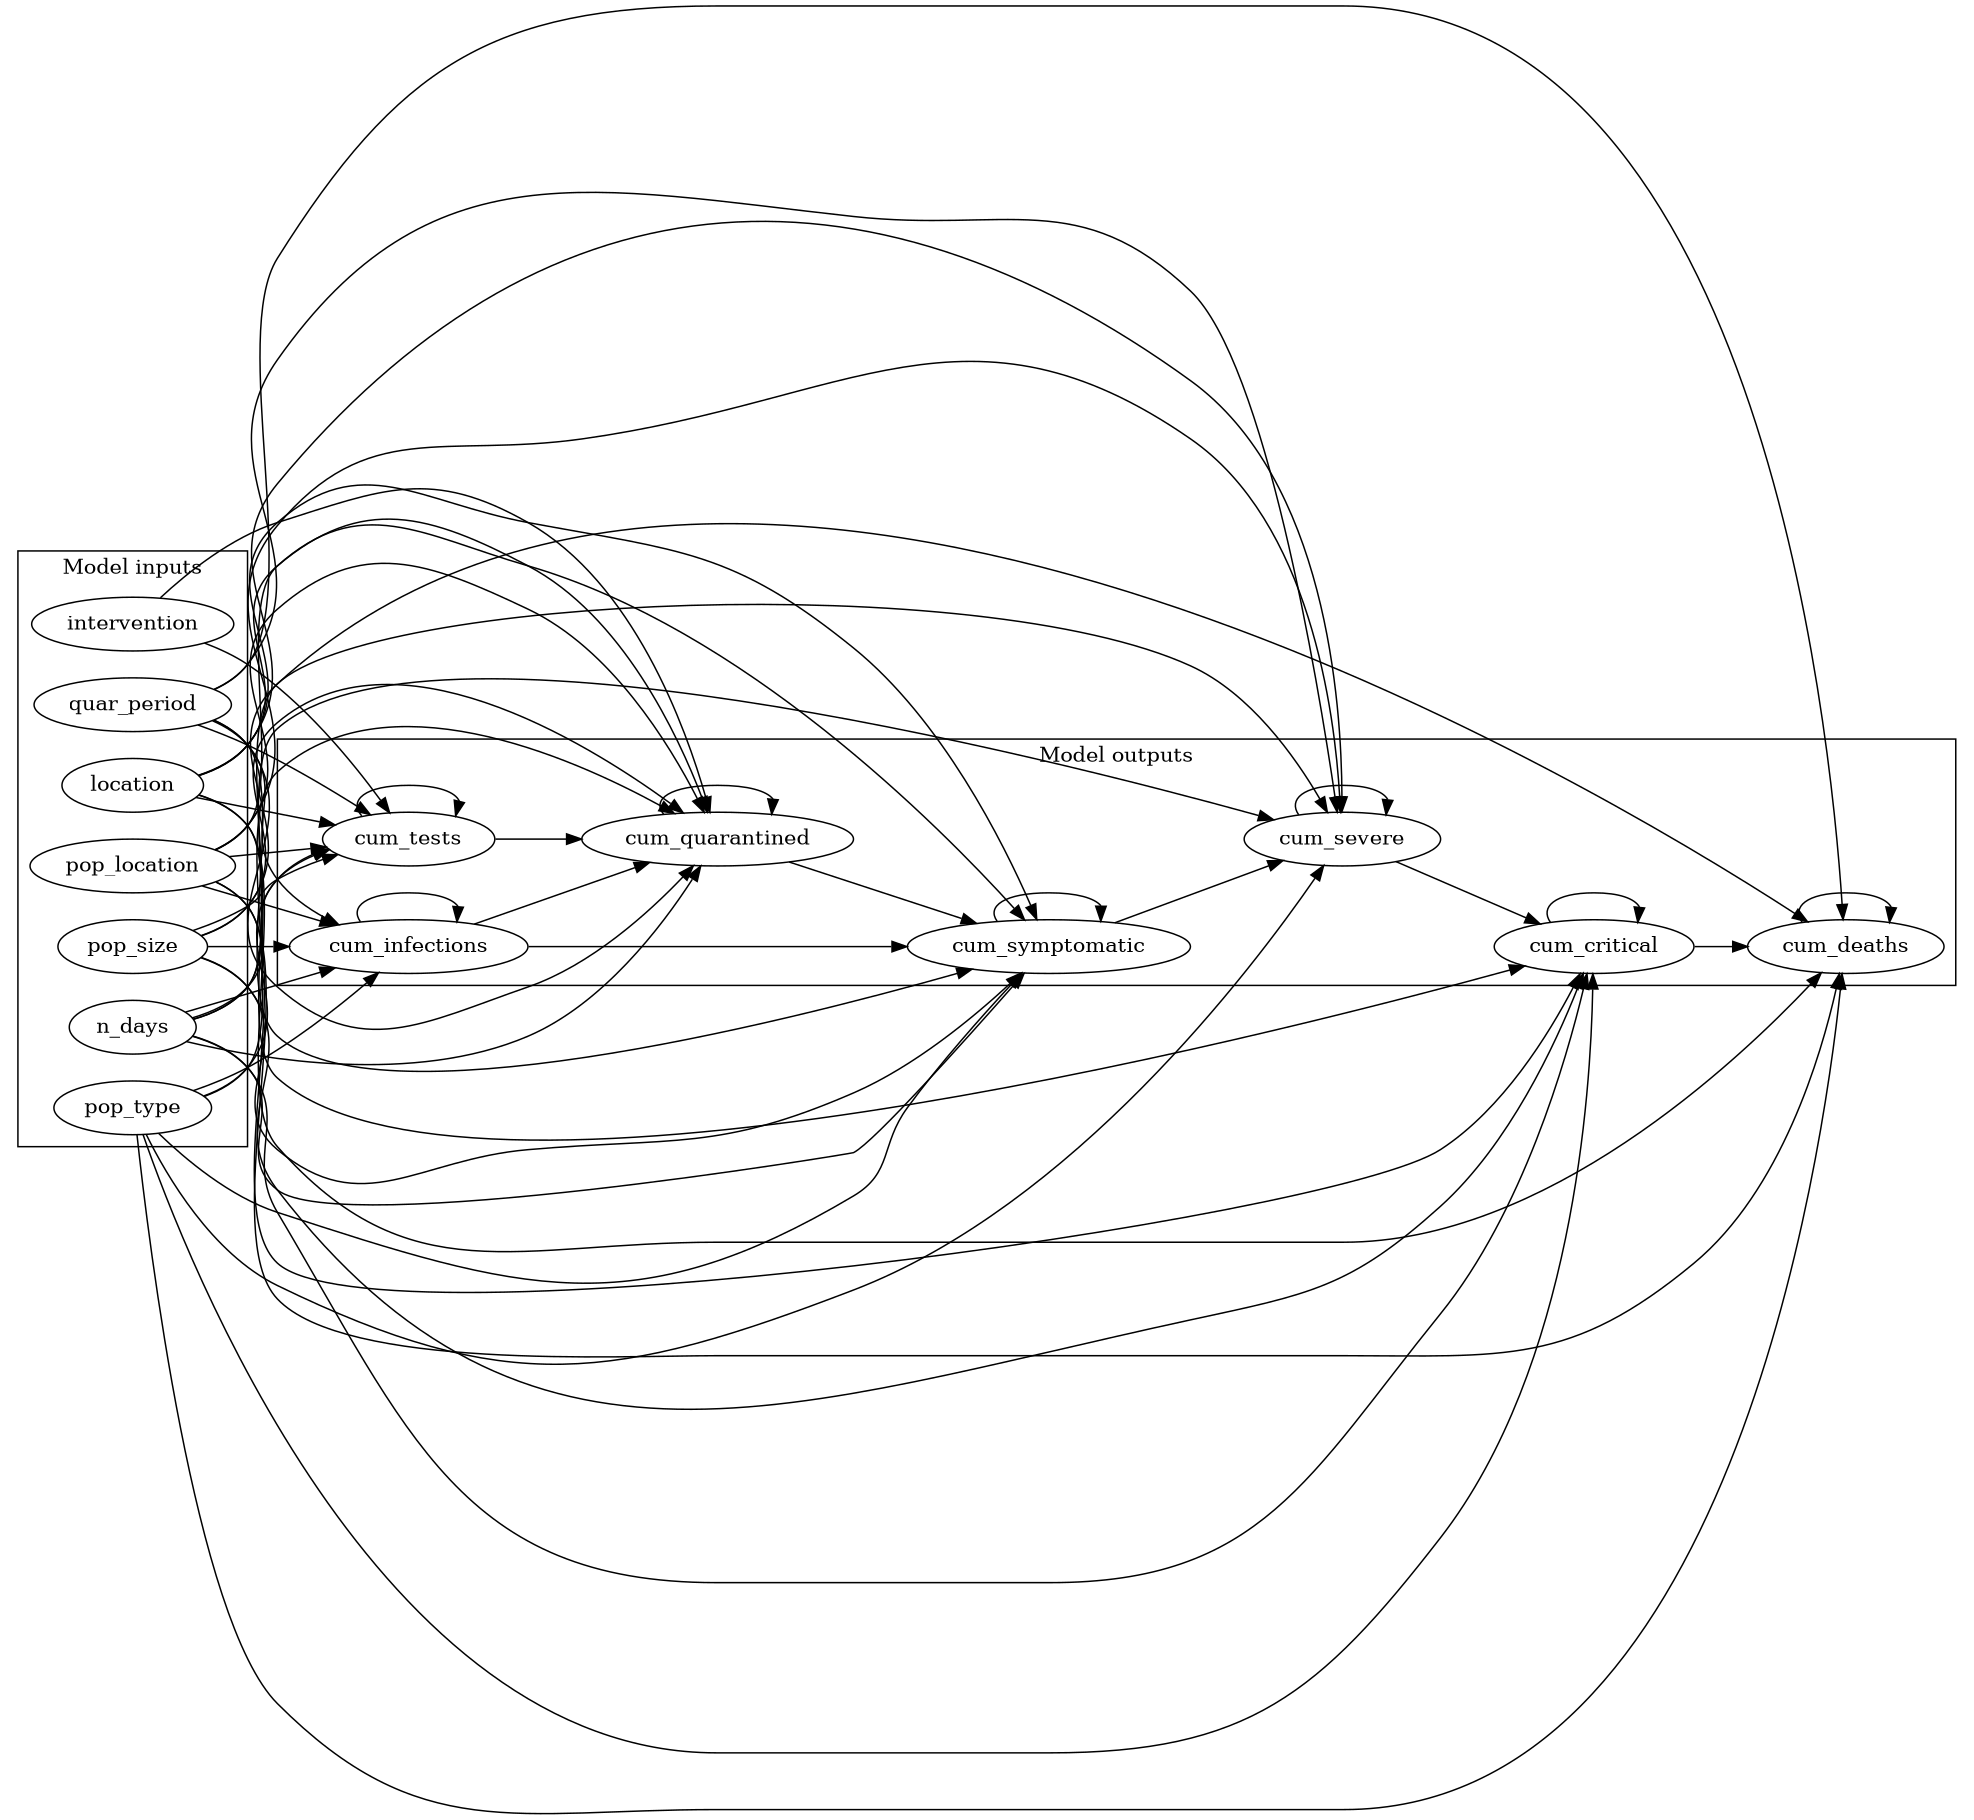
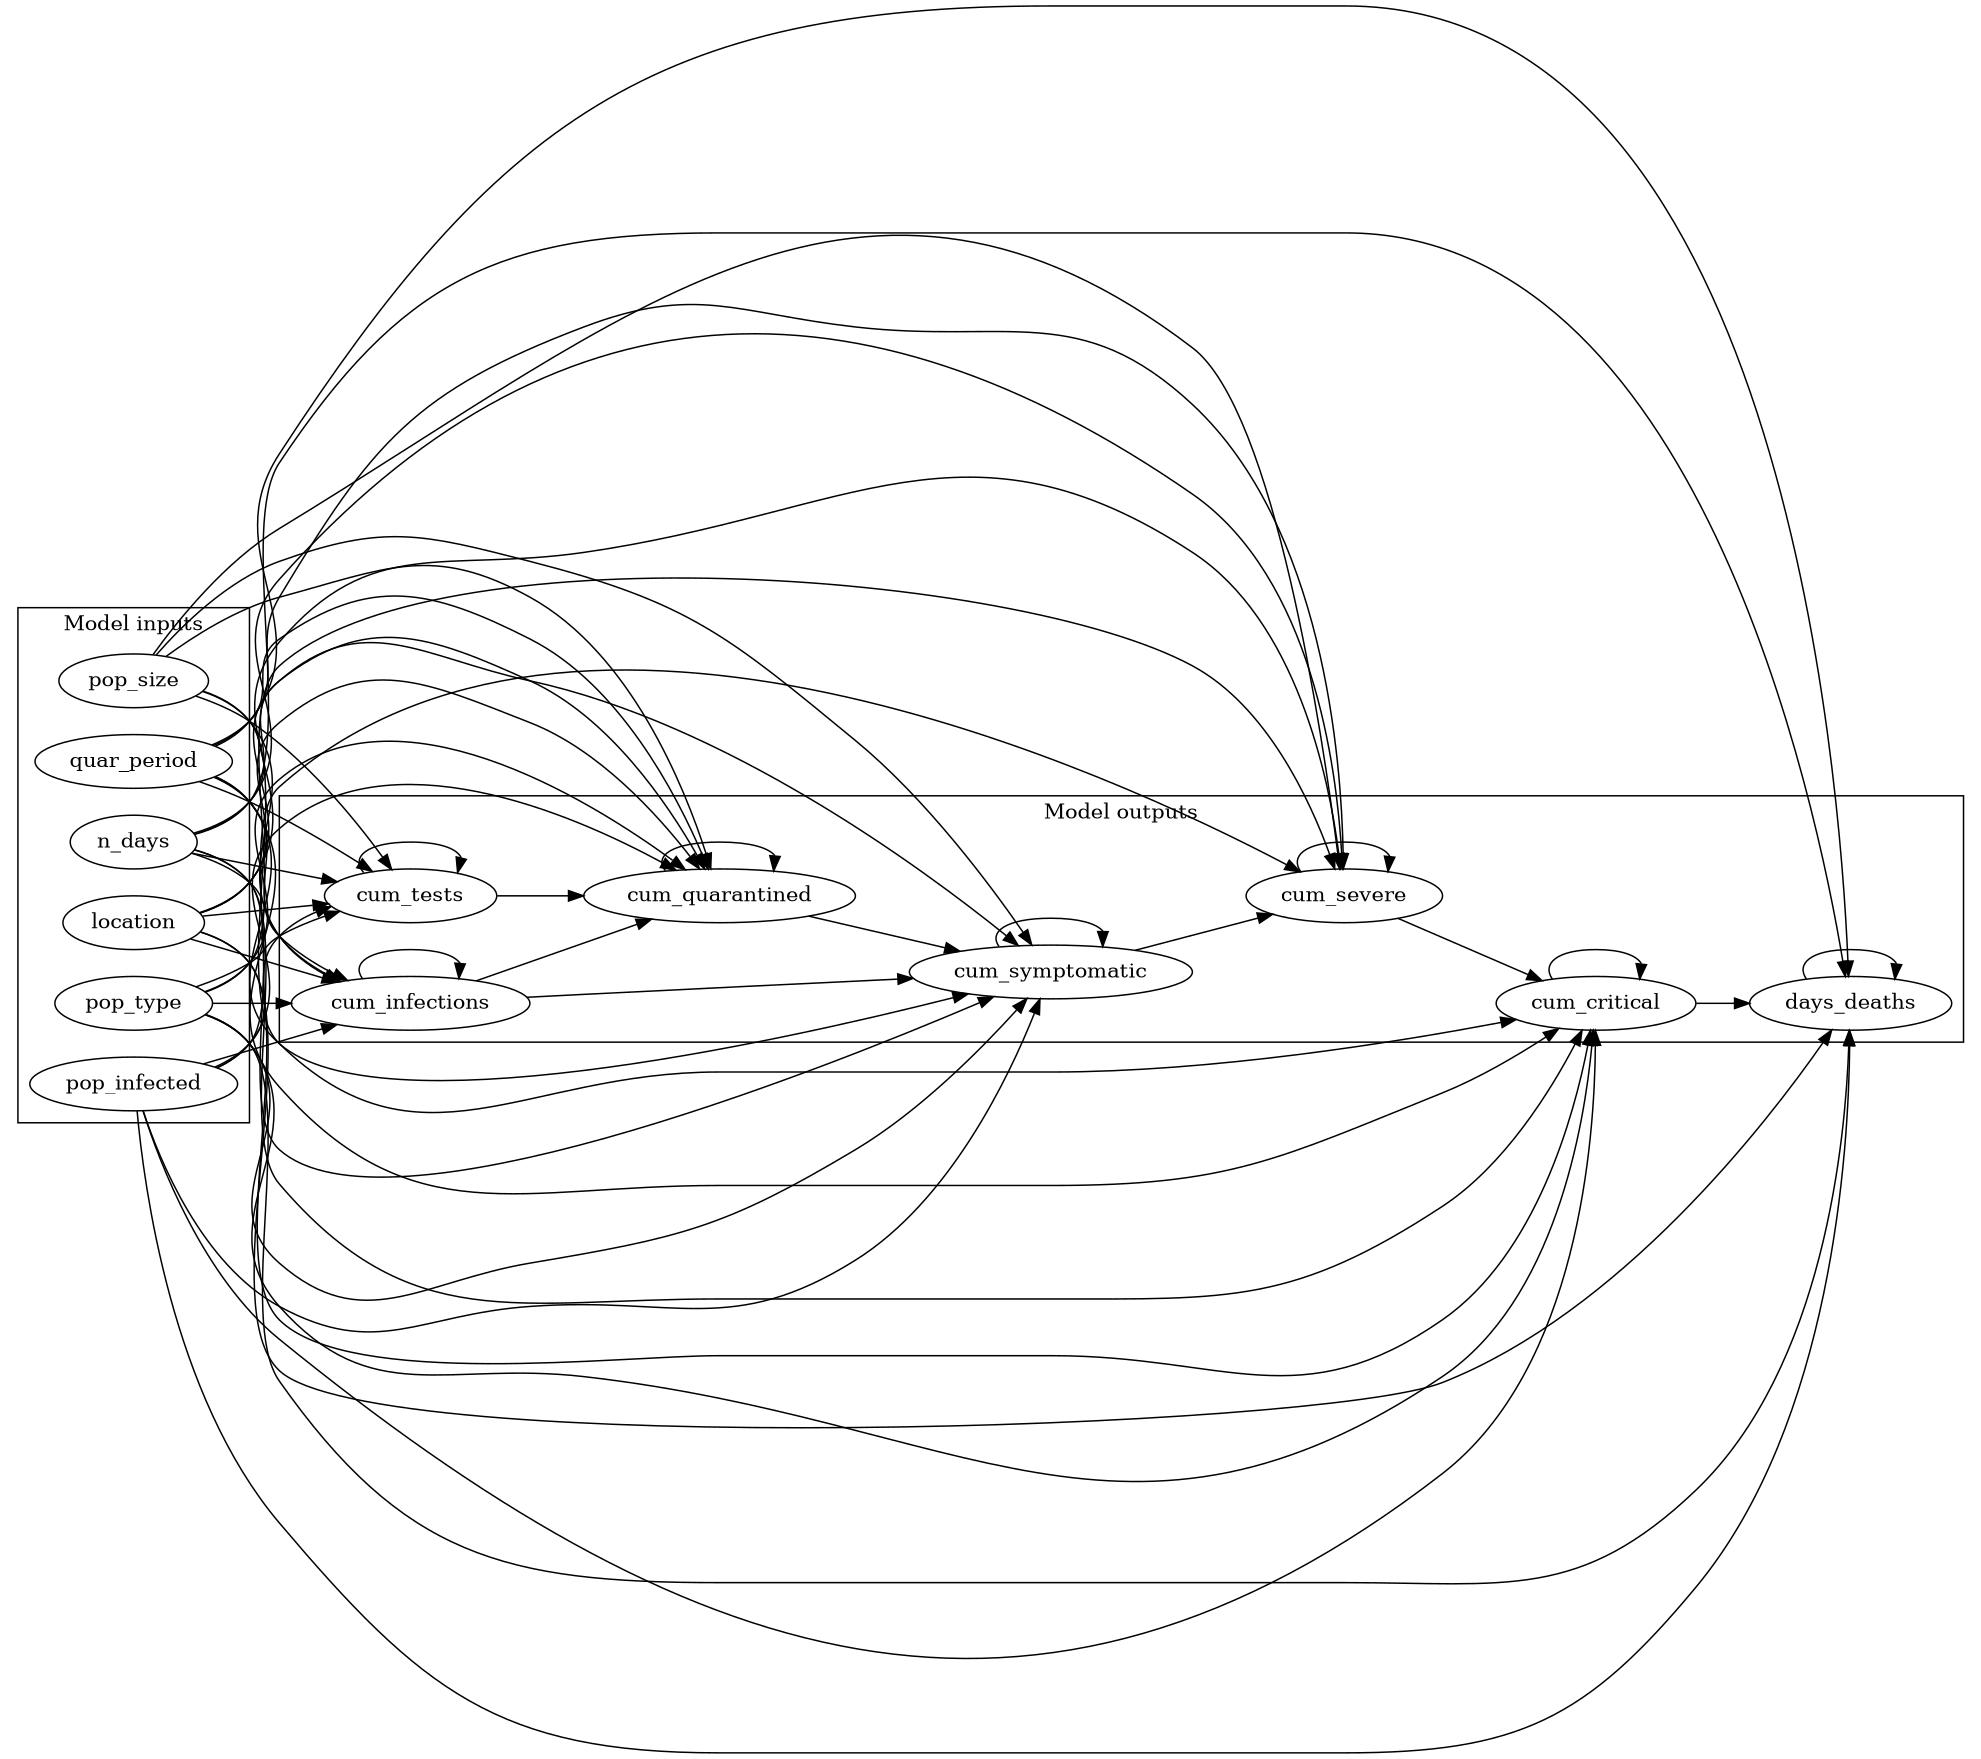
(133, 624) -> none
(133, 866) -> (134, 1084)
(1846, 947) -> (1851, 1003)
none -> (290, 968)
none -> (739, 1185)
